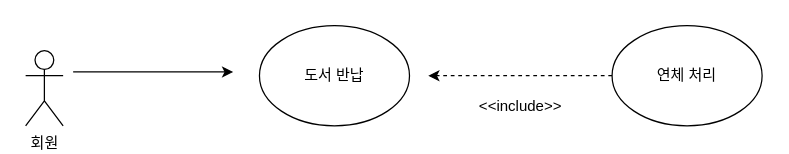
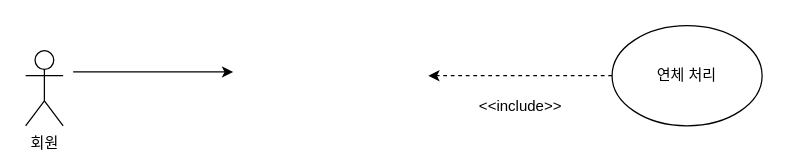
(334, 76) -> none
